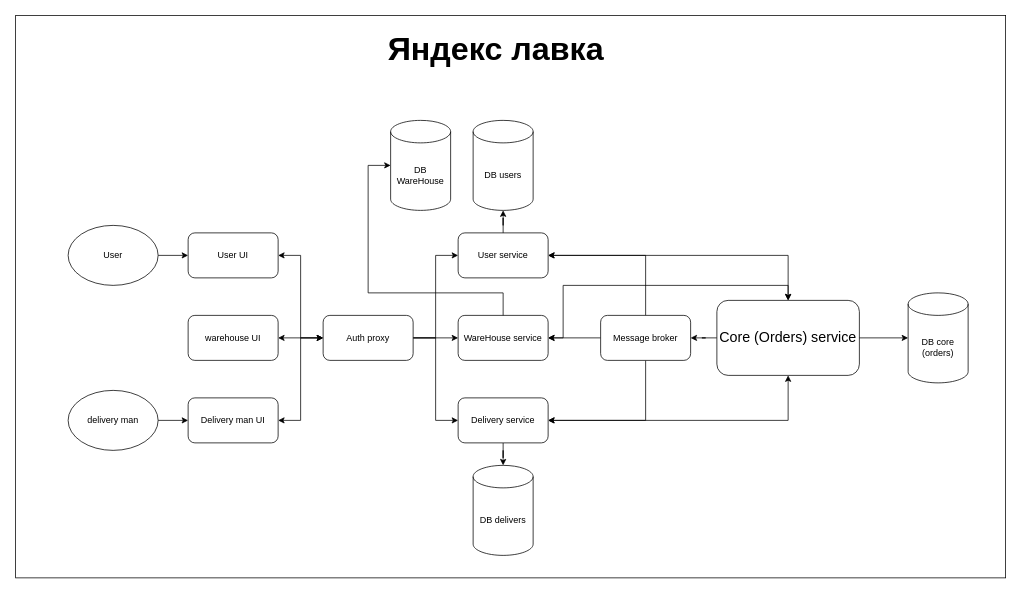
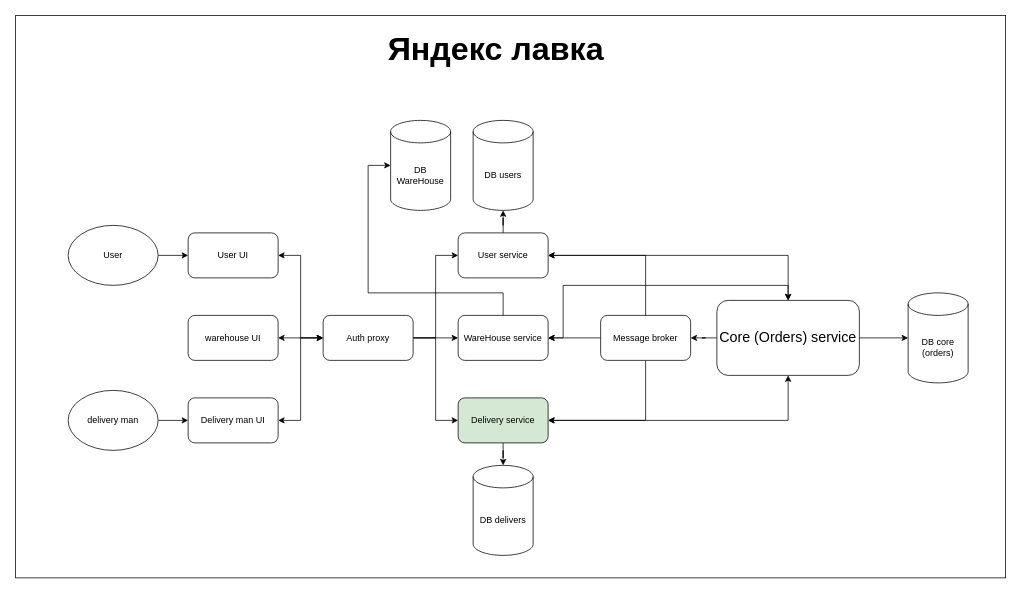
(503, 420) -> (503, 420)
